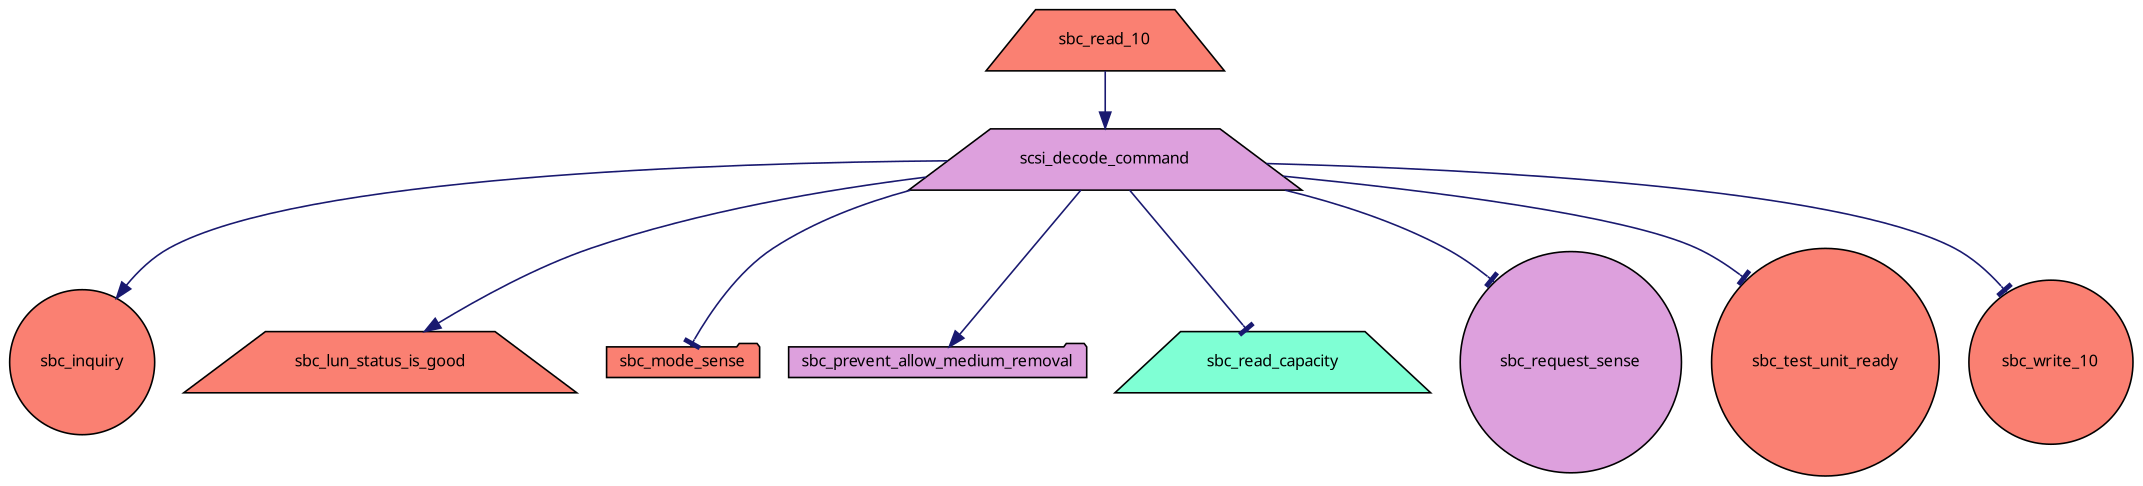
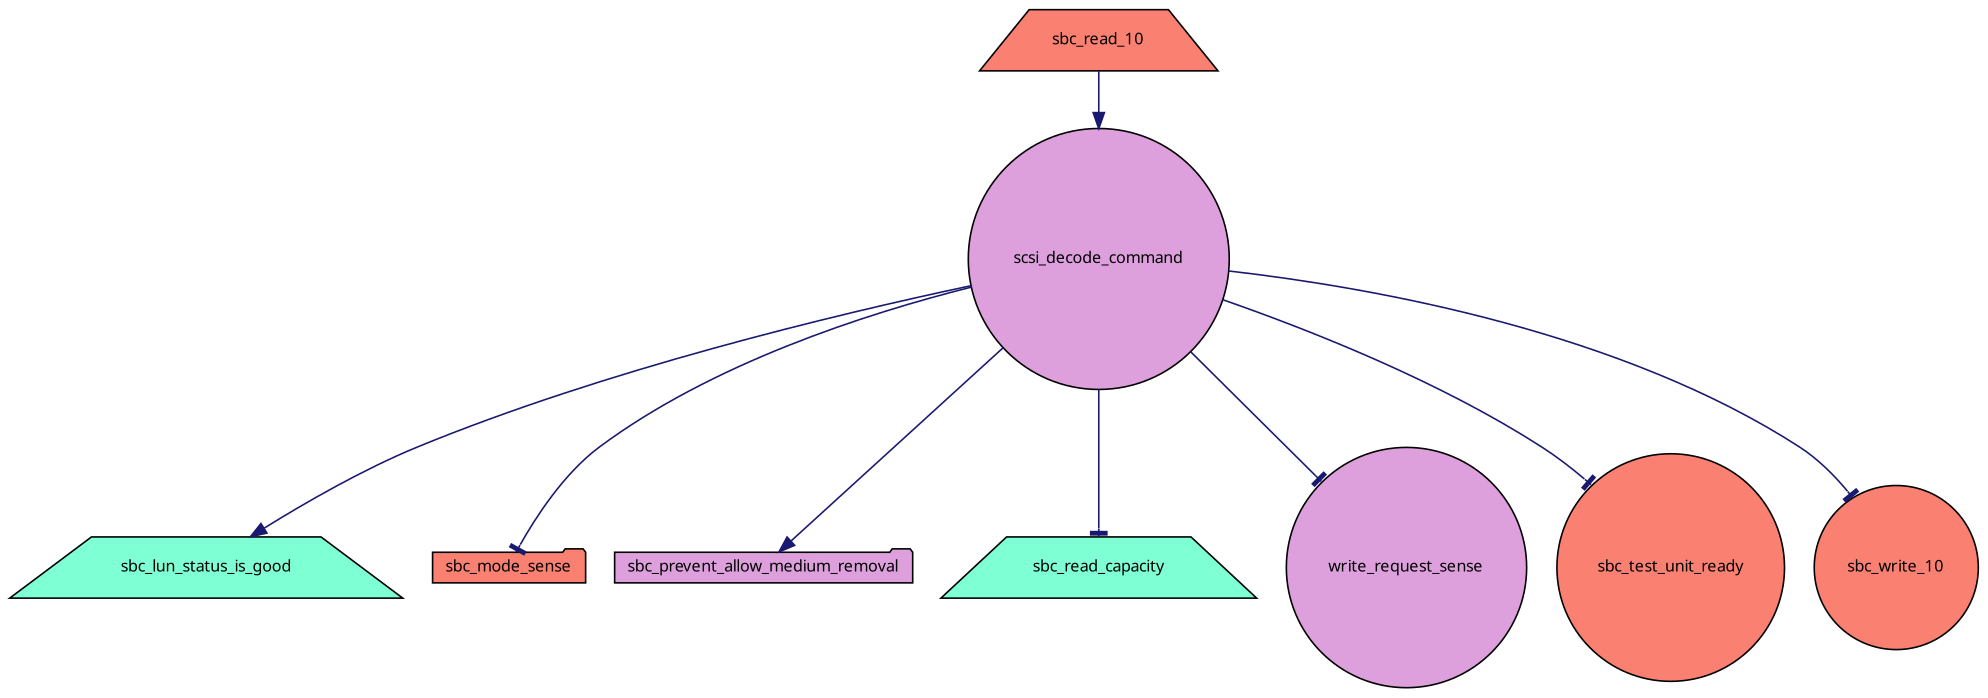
(1105, 160) -> (1099, 259)
(82, 362) -> none
(380, 362) -> (206, 568)
(1571, 362) -> (1406, 568)
